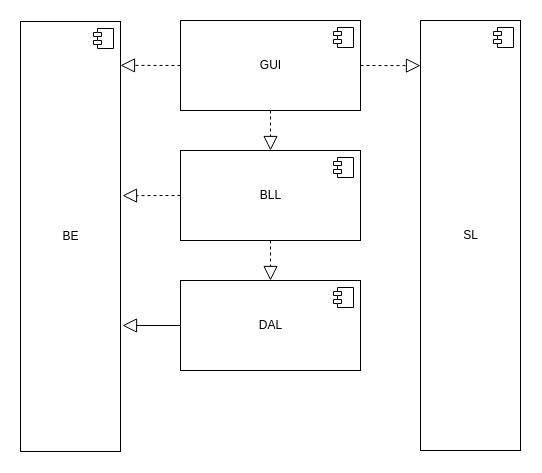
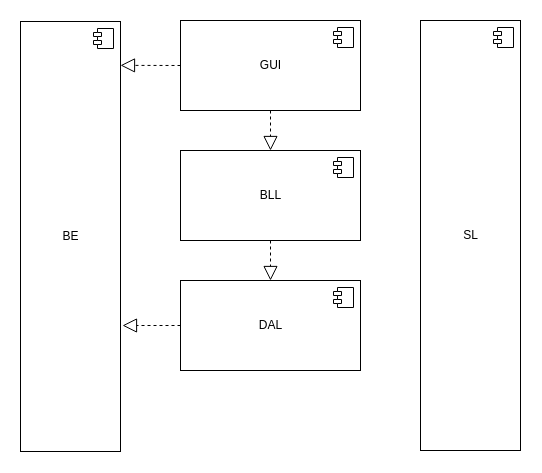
(383, 66) -> none
(159, 196) -> none
(158, 326) -> (158, 326)
